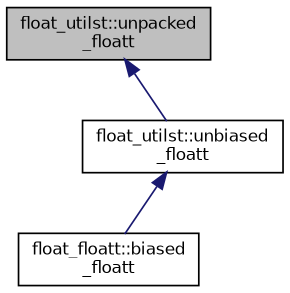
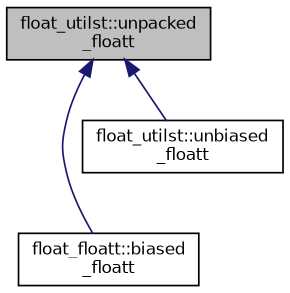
(141, 210) -> (63, 155)
